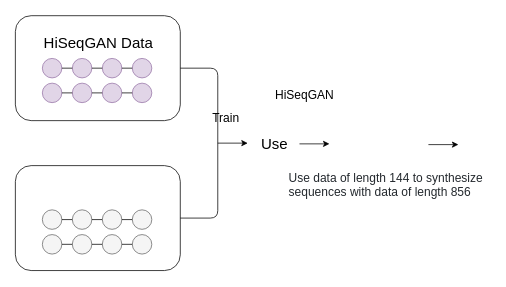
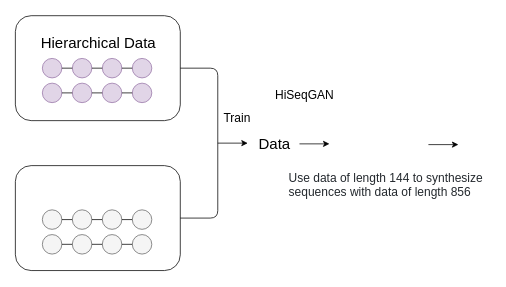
(99, 42) -> (99, 42)
(226, 117) -> (237, 117)
(275, 143) -> (275, 143)
